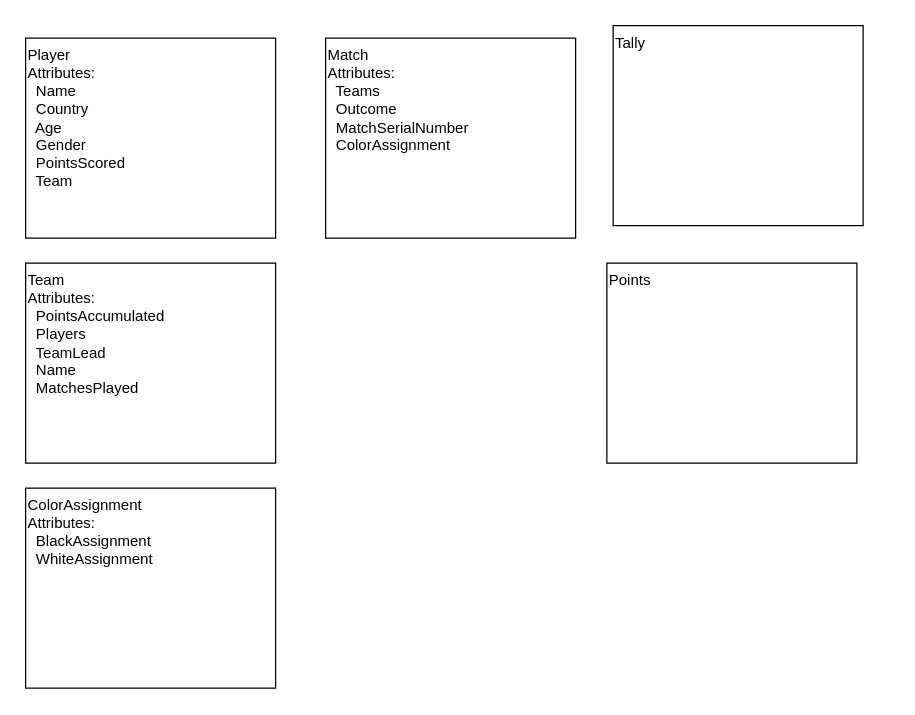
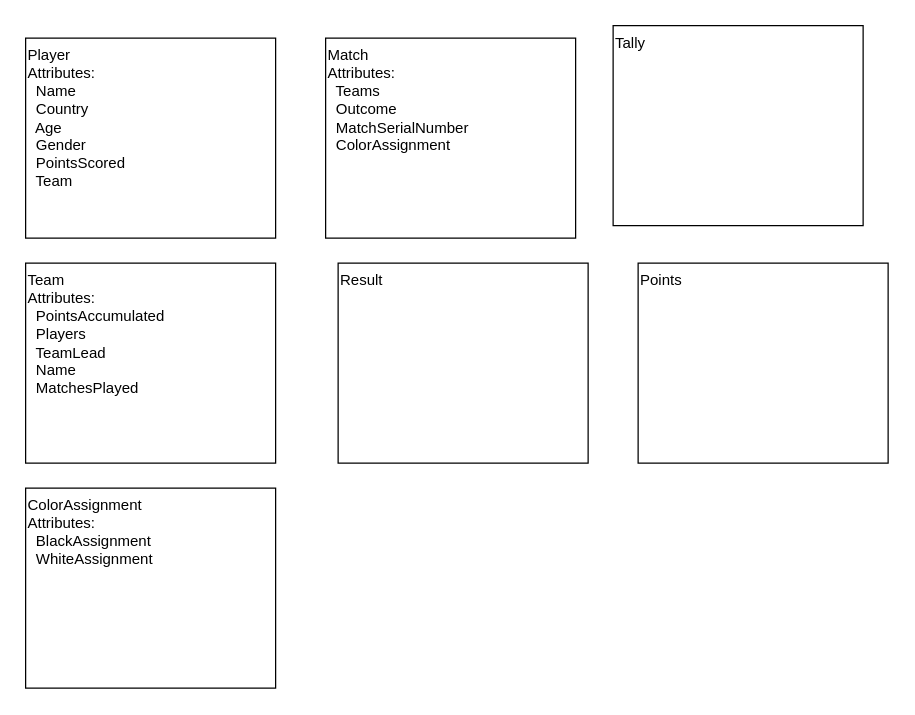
none -> (463, 363)
(732, 363) -> (763, 363)
